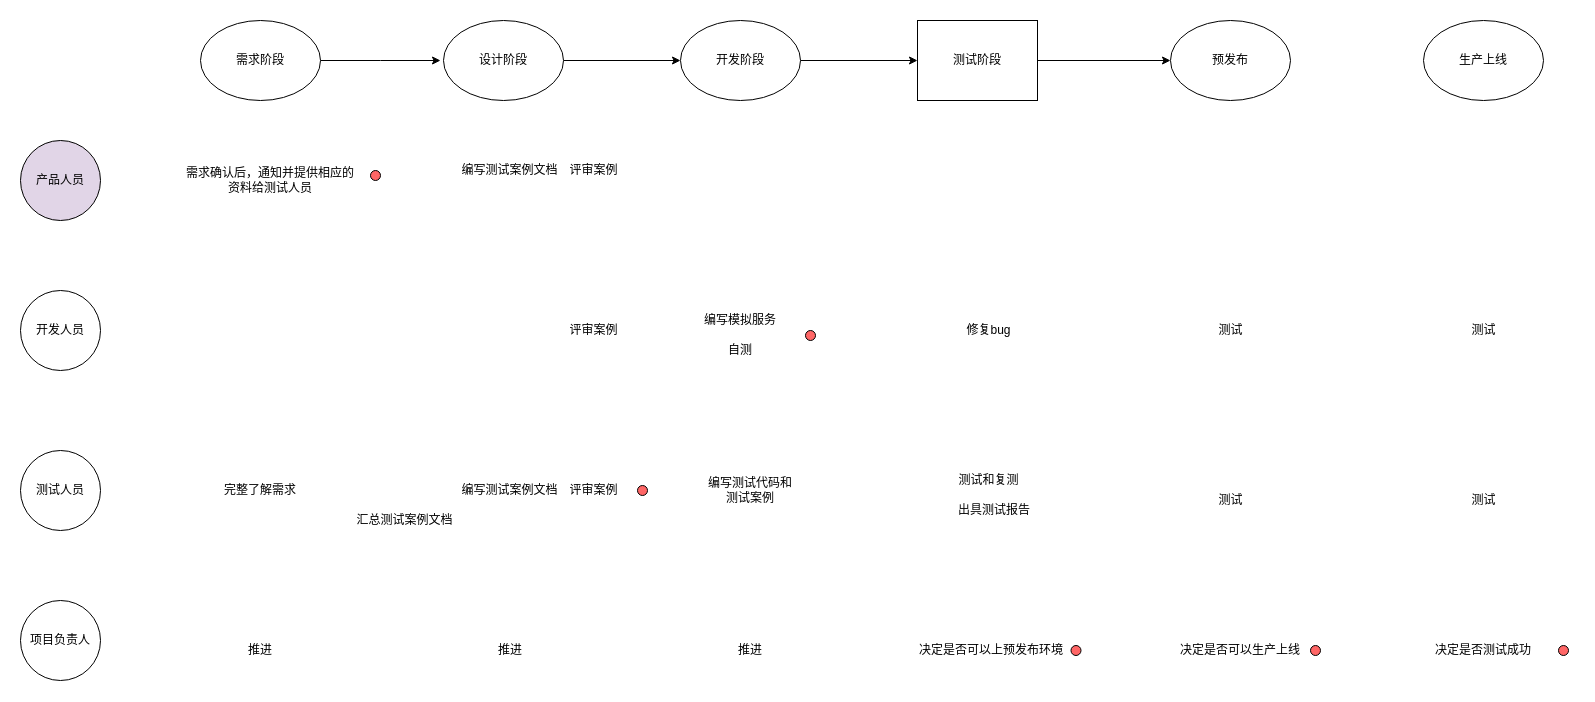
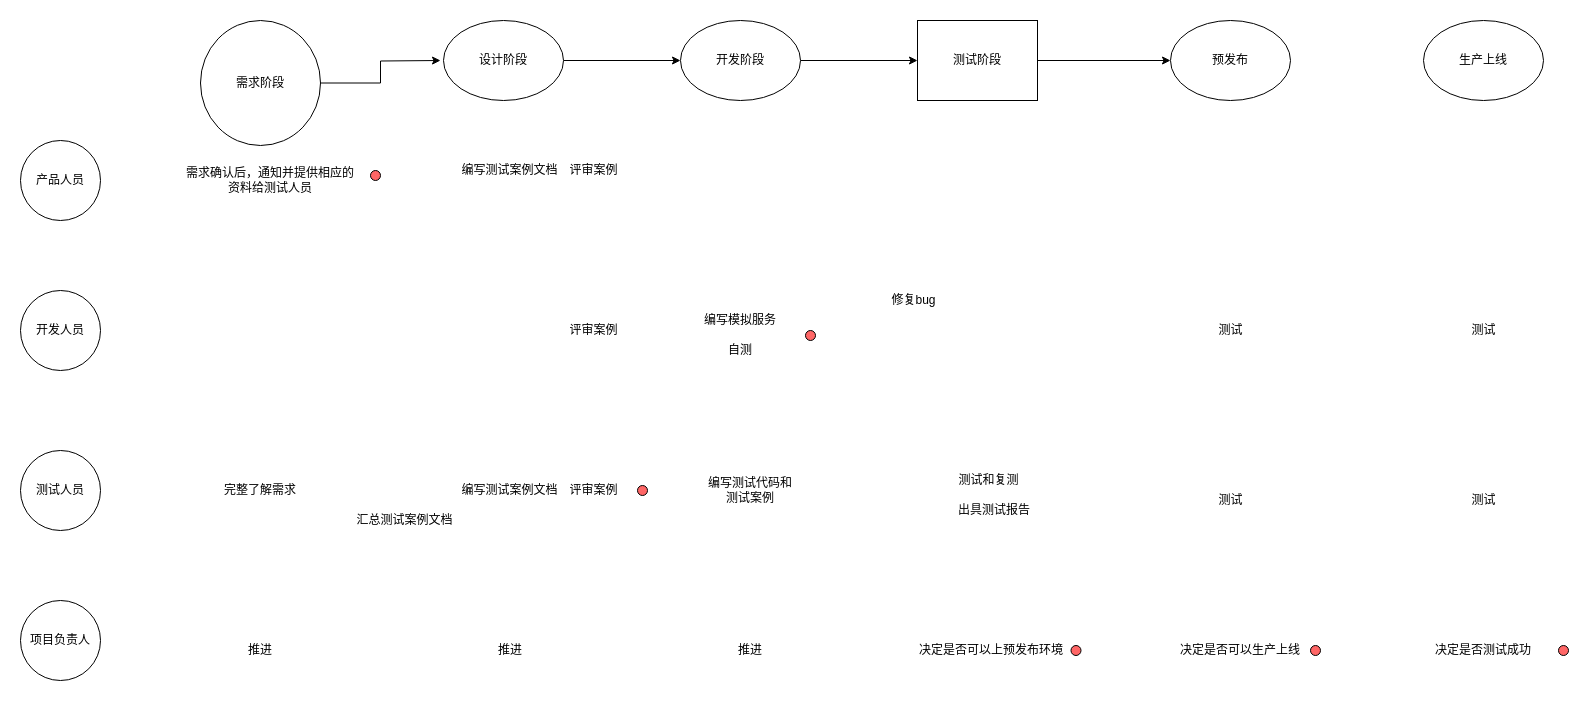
(261, 61) -> (261, 83)
(61, 181) -> (61, 181)
(989, 331) -> (914, 301)
